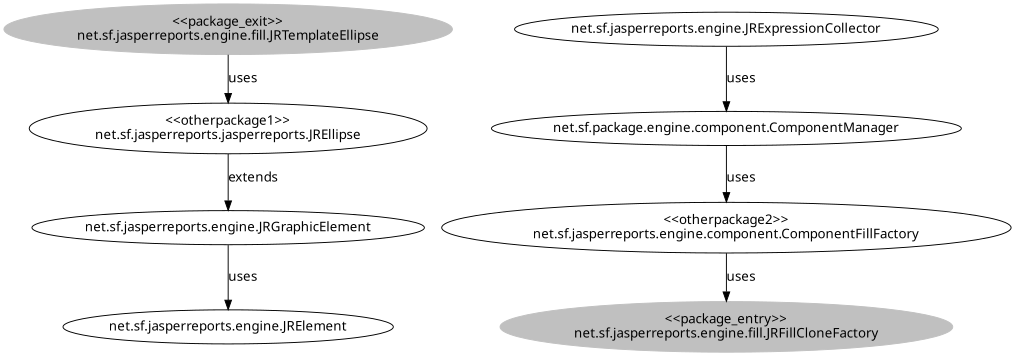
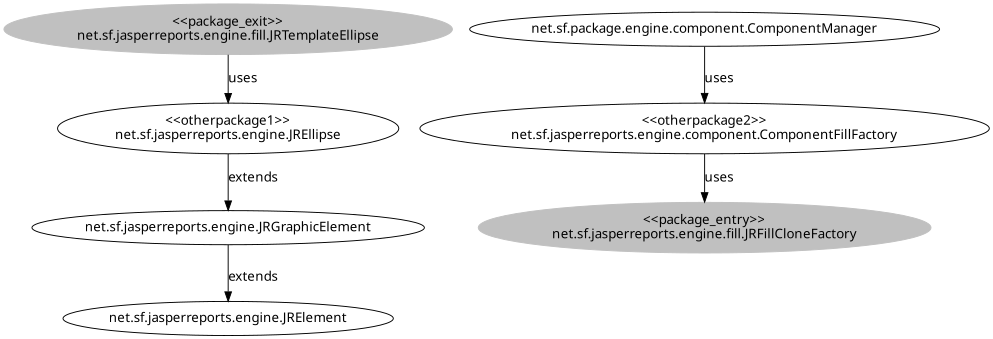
(726, 29) -> none
(228, 128) -> (228, 128)
(243, 277) -> (253, 277)
